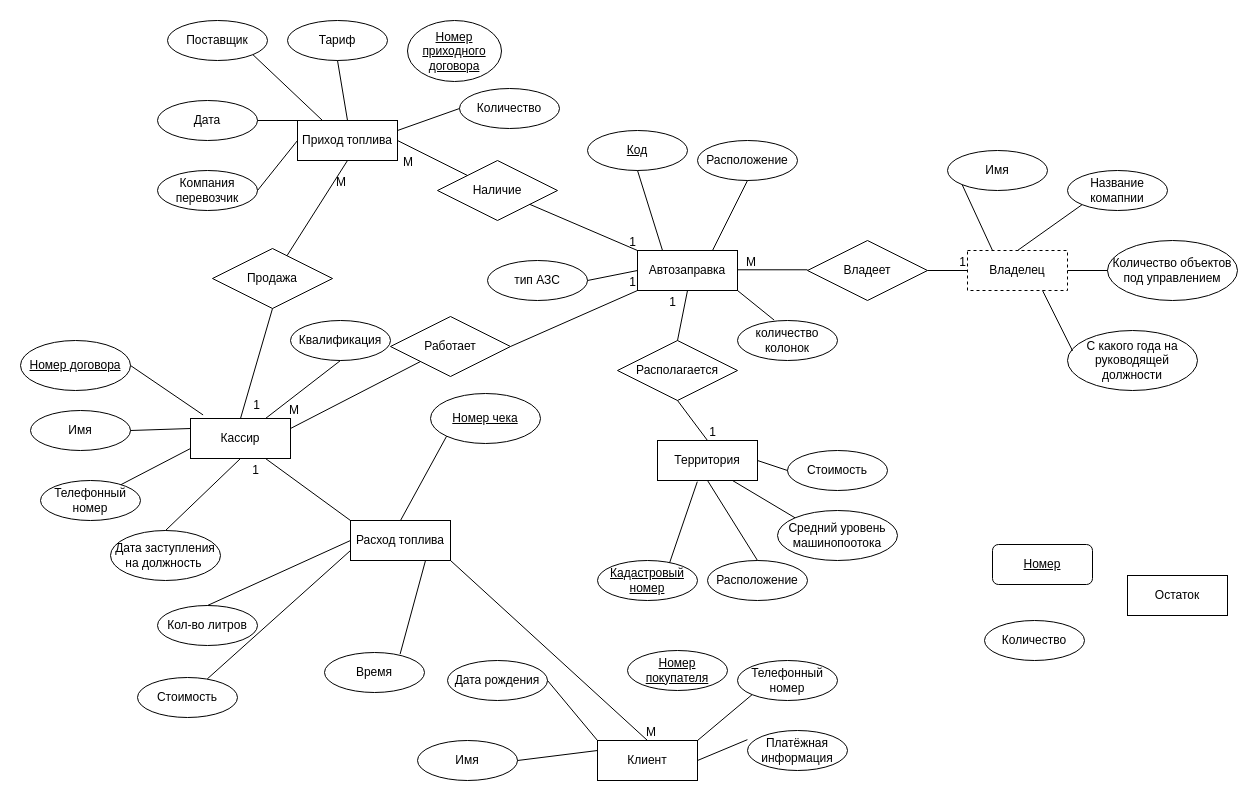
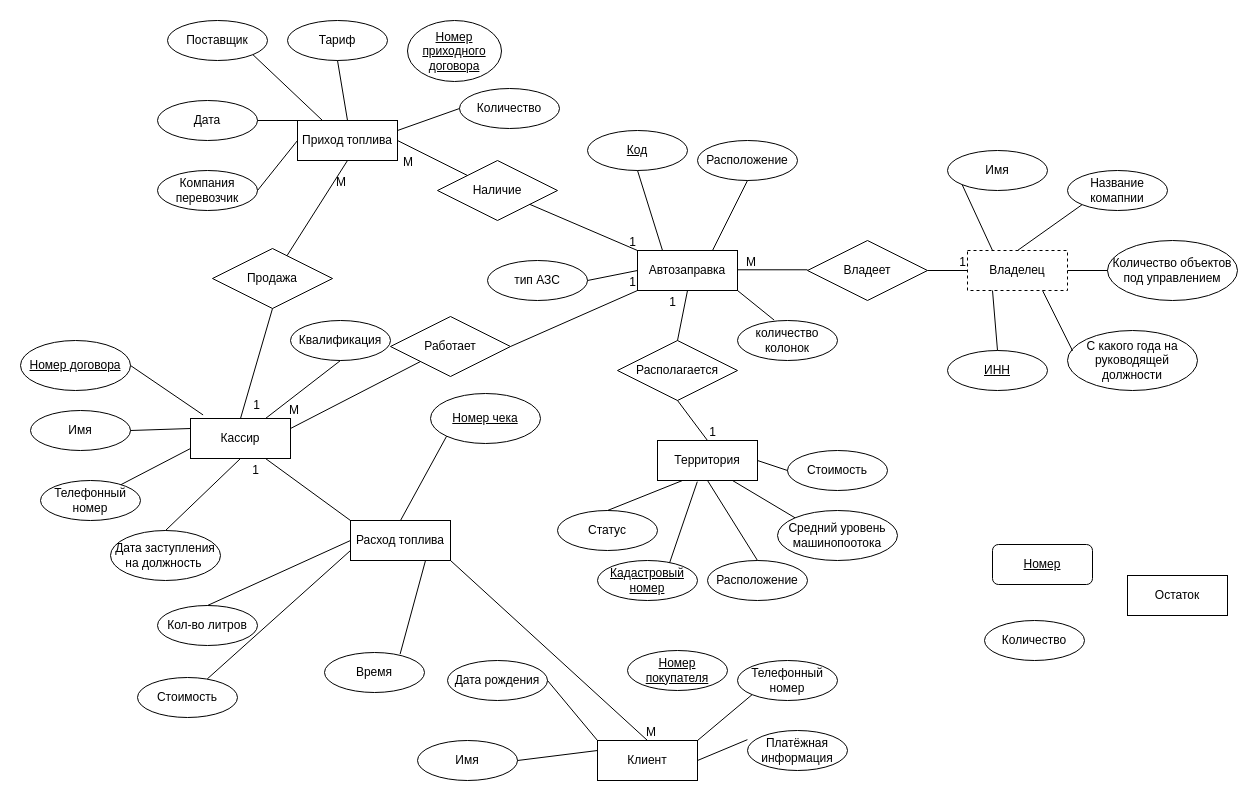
none -> (995, 321)
none -> (998, 371)
none -> (645, 496)
none -> (608, 531)
